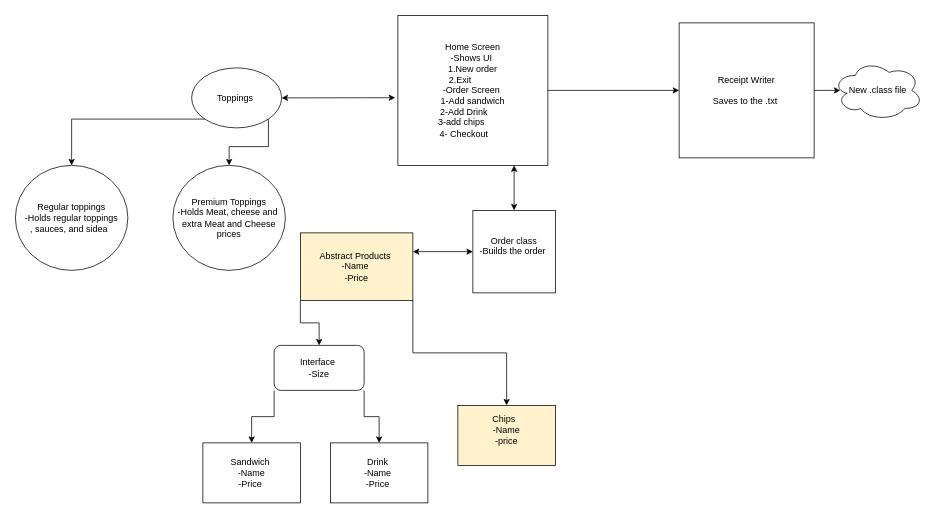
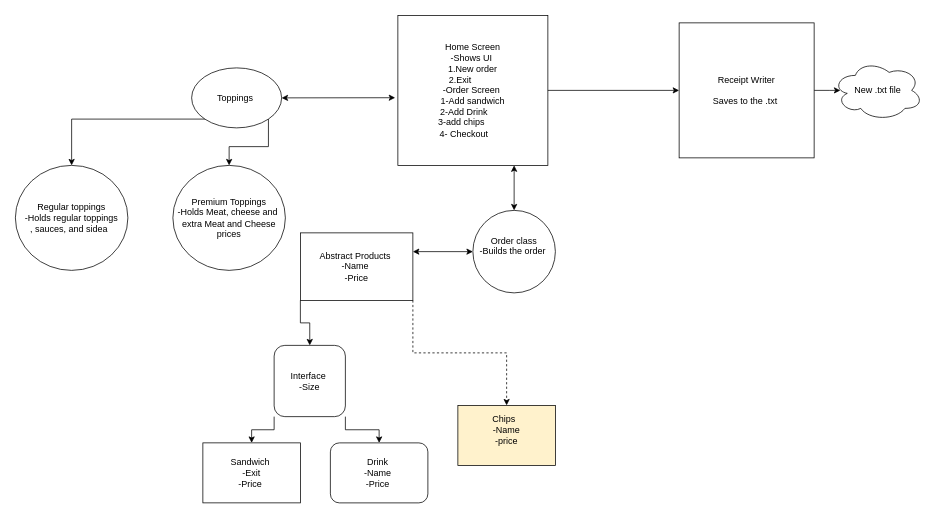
(878, 90) -> (878, 90)
(514, 252) -> (514, 252)
(357, 267) -> (357, 267)
(457, 353) -> (457, 353)
(319, 368) -> (310, 381)
(252, 473) -> (252, 473)
(379, 473) -> (379, 473)
